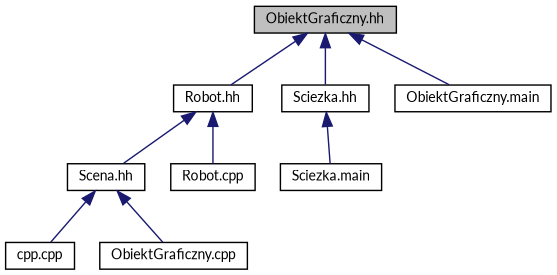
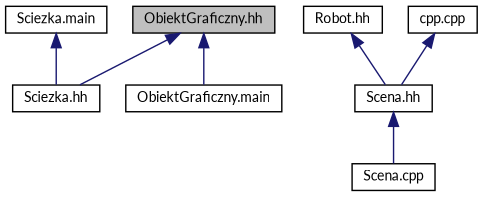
(263, 63) -> none
(329, 145) -> (56, 66)
(213, 177) -> none
(68, 222) -> (414, 65)
(174, 256) -> (394, 177)
